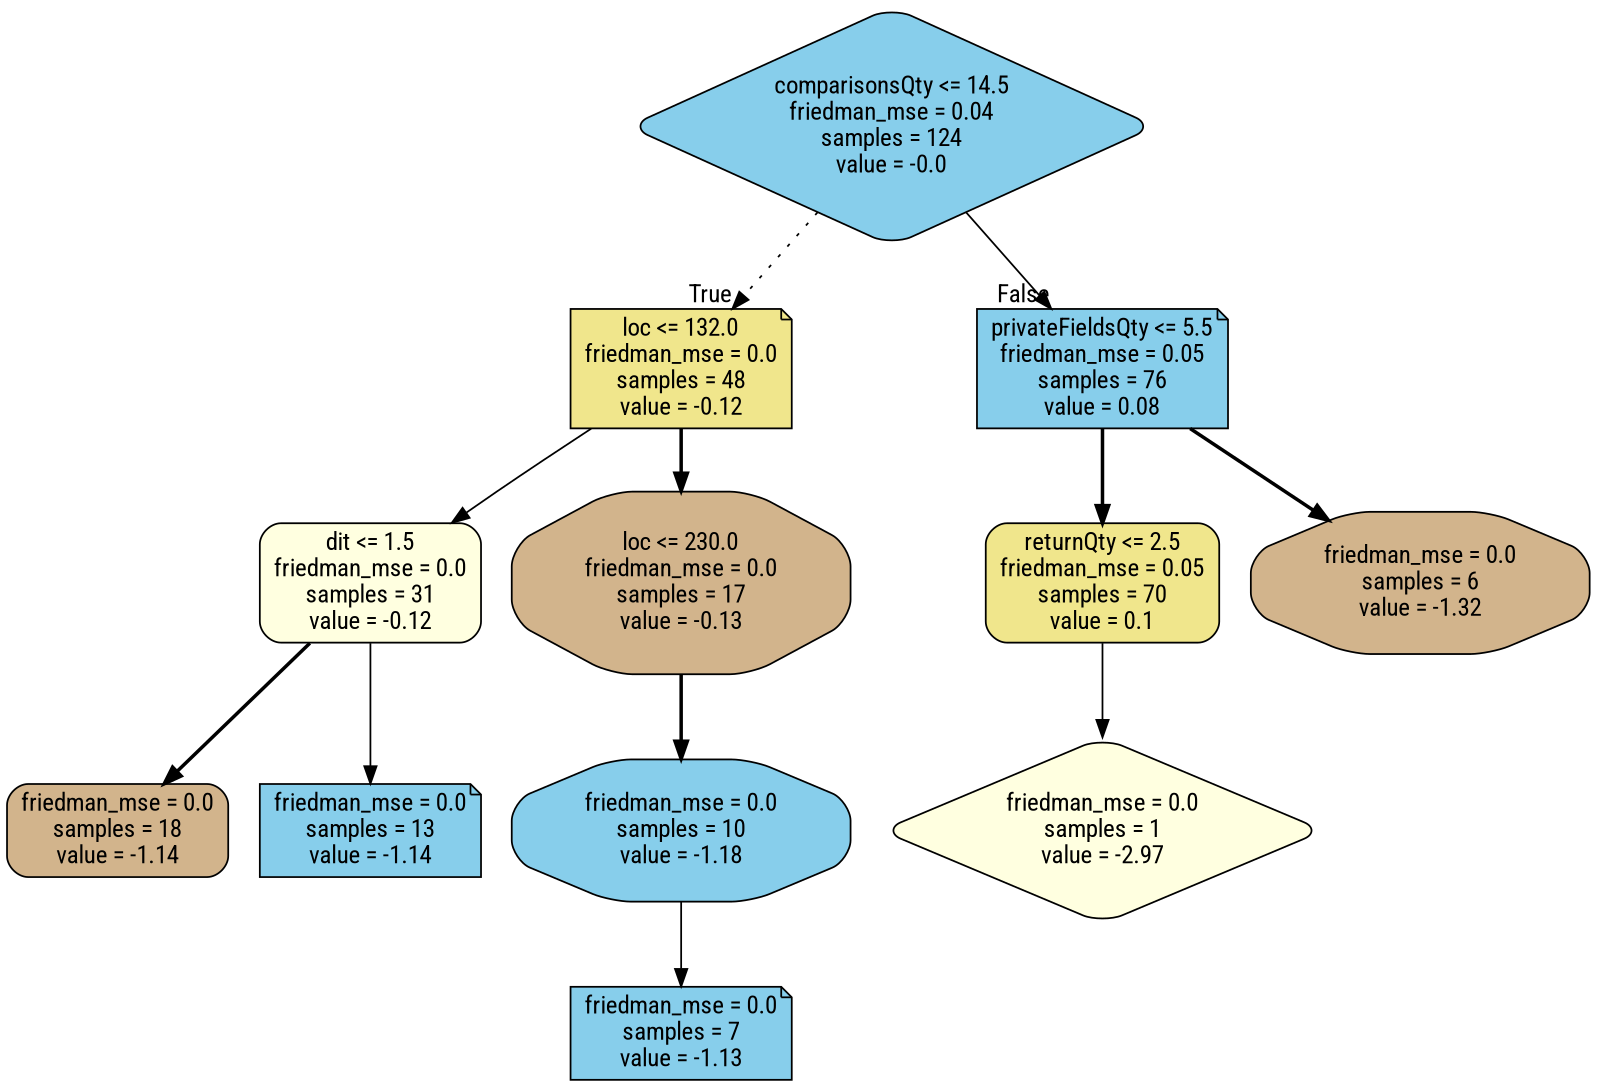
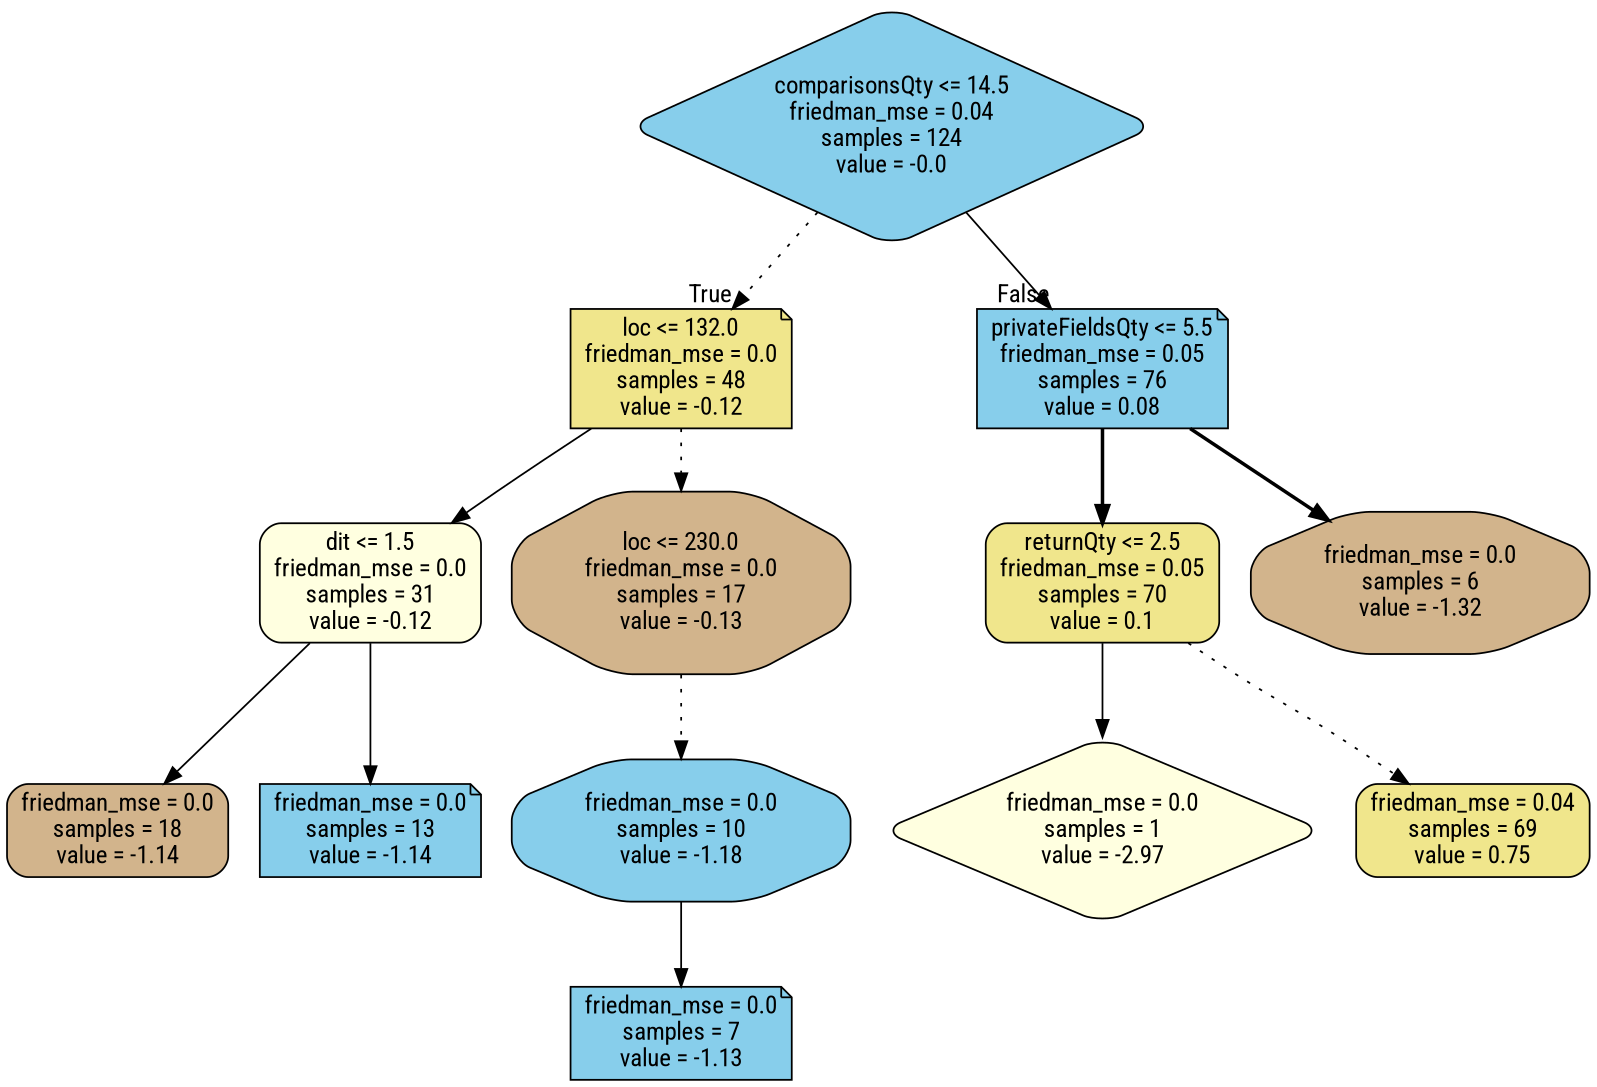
(681, 451) -> (681, 451)
(244, 707) -> (244, 707)
(681, 708) -> (681, 708)
none -> (1473, 831)
